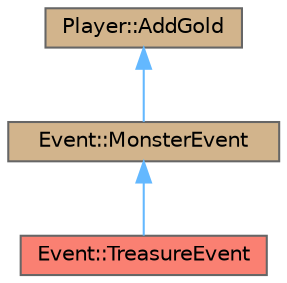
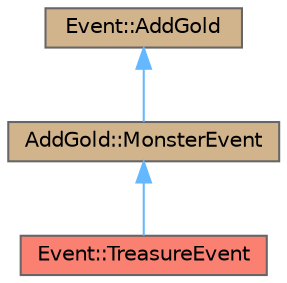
(144, 28) -> (144, 28)
(144, 142) -> (144, 142)
